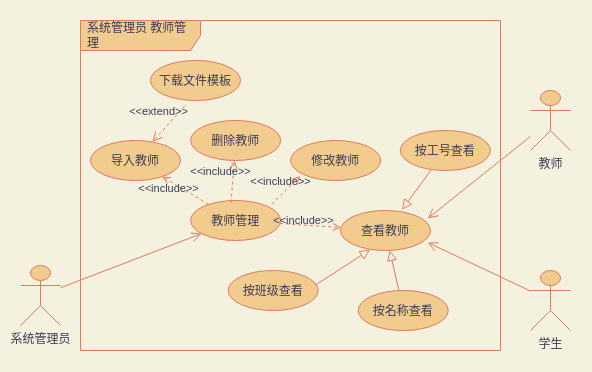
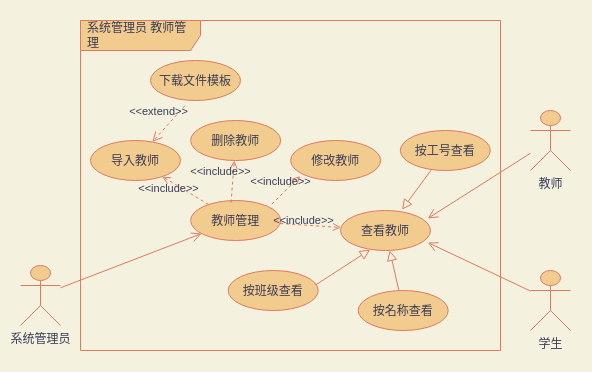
(551, 121) -> (551, 141)
